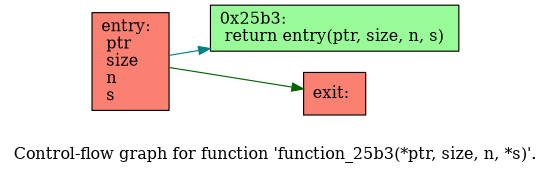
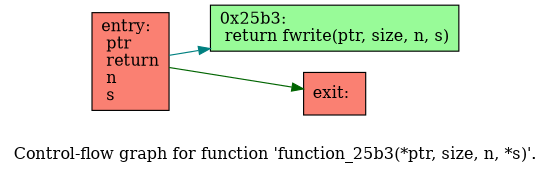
(332, 36) -> (335, 36)
(120, 61) -> (131, 61)
